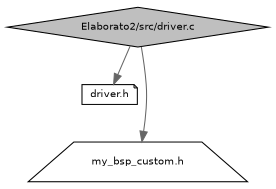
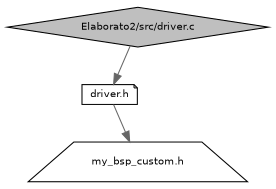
(146, 89) -> (120, 118)
